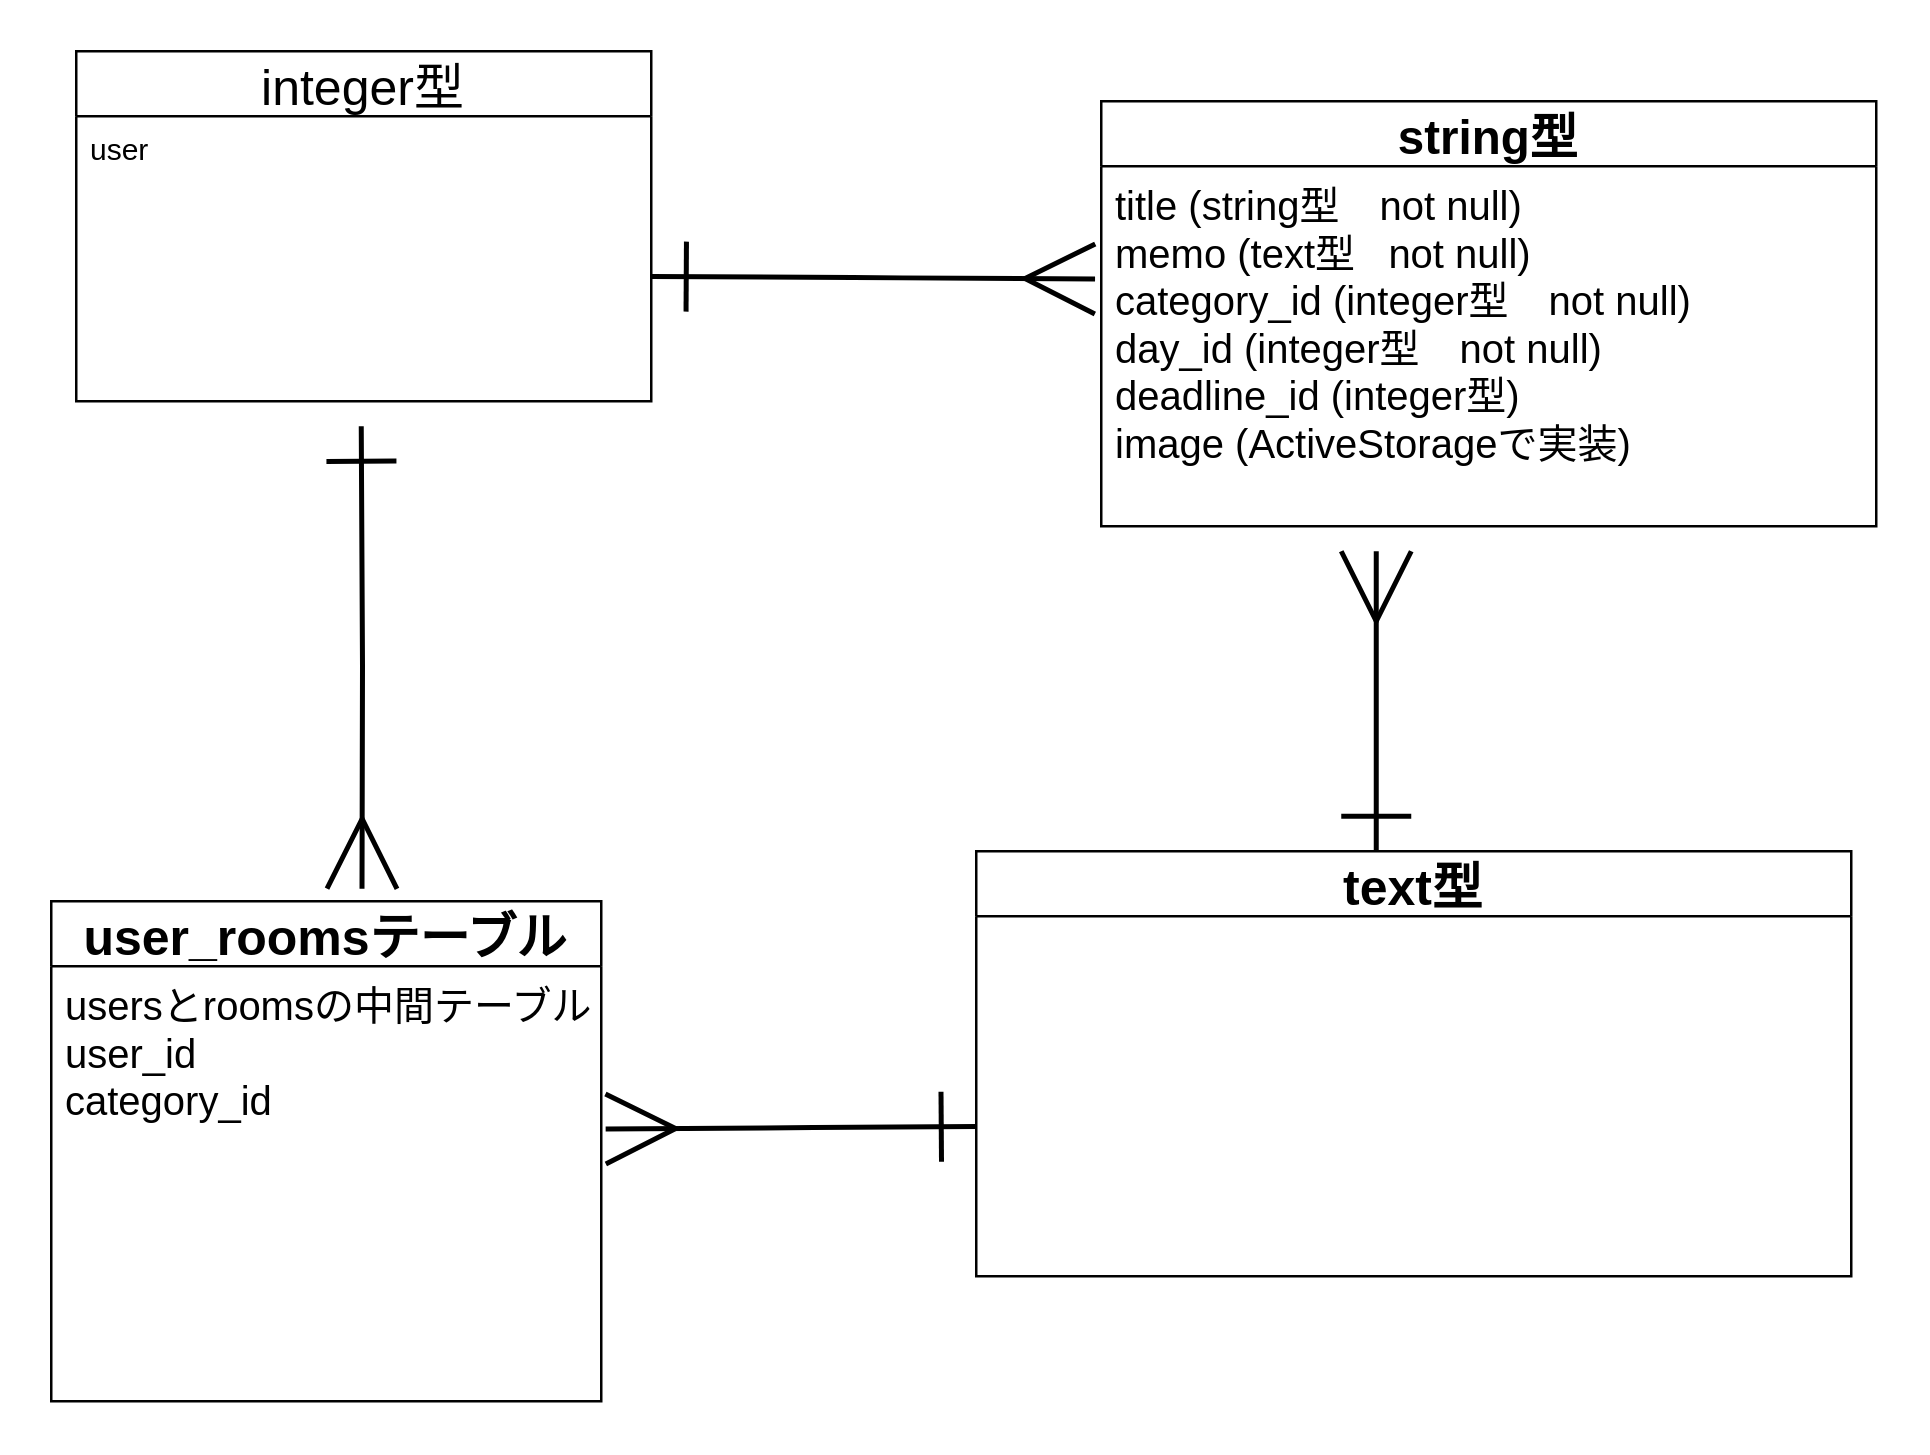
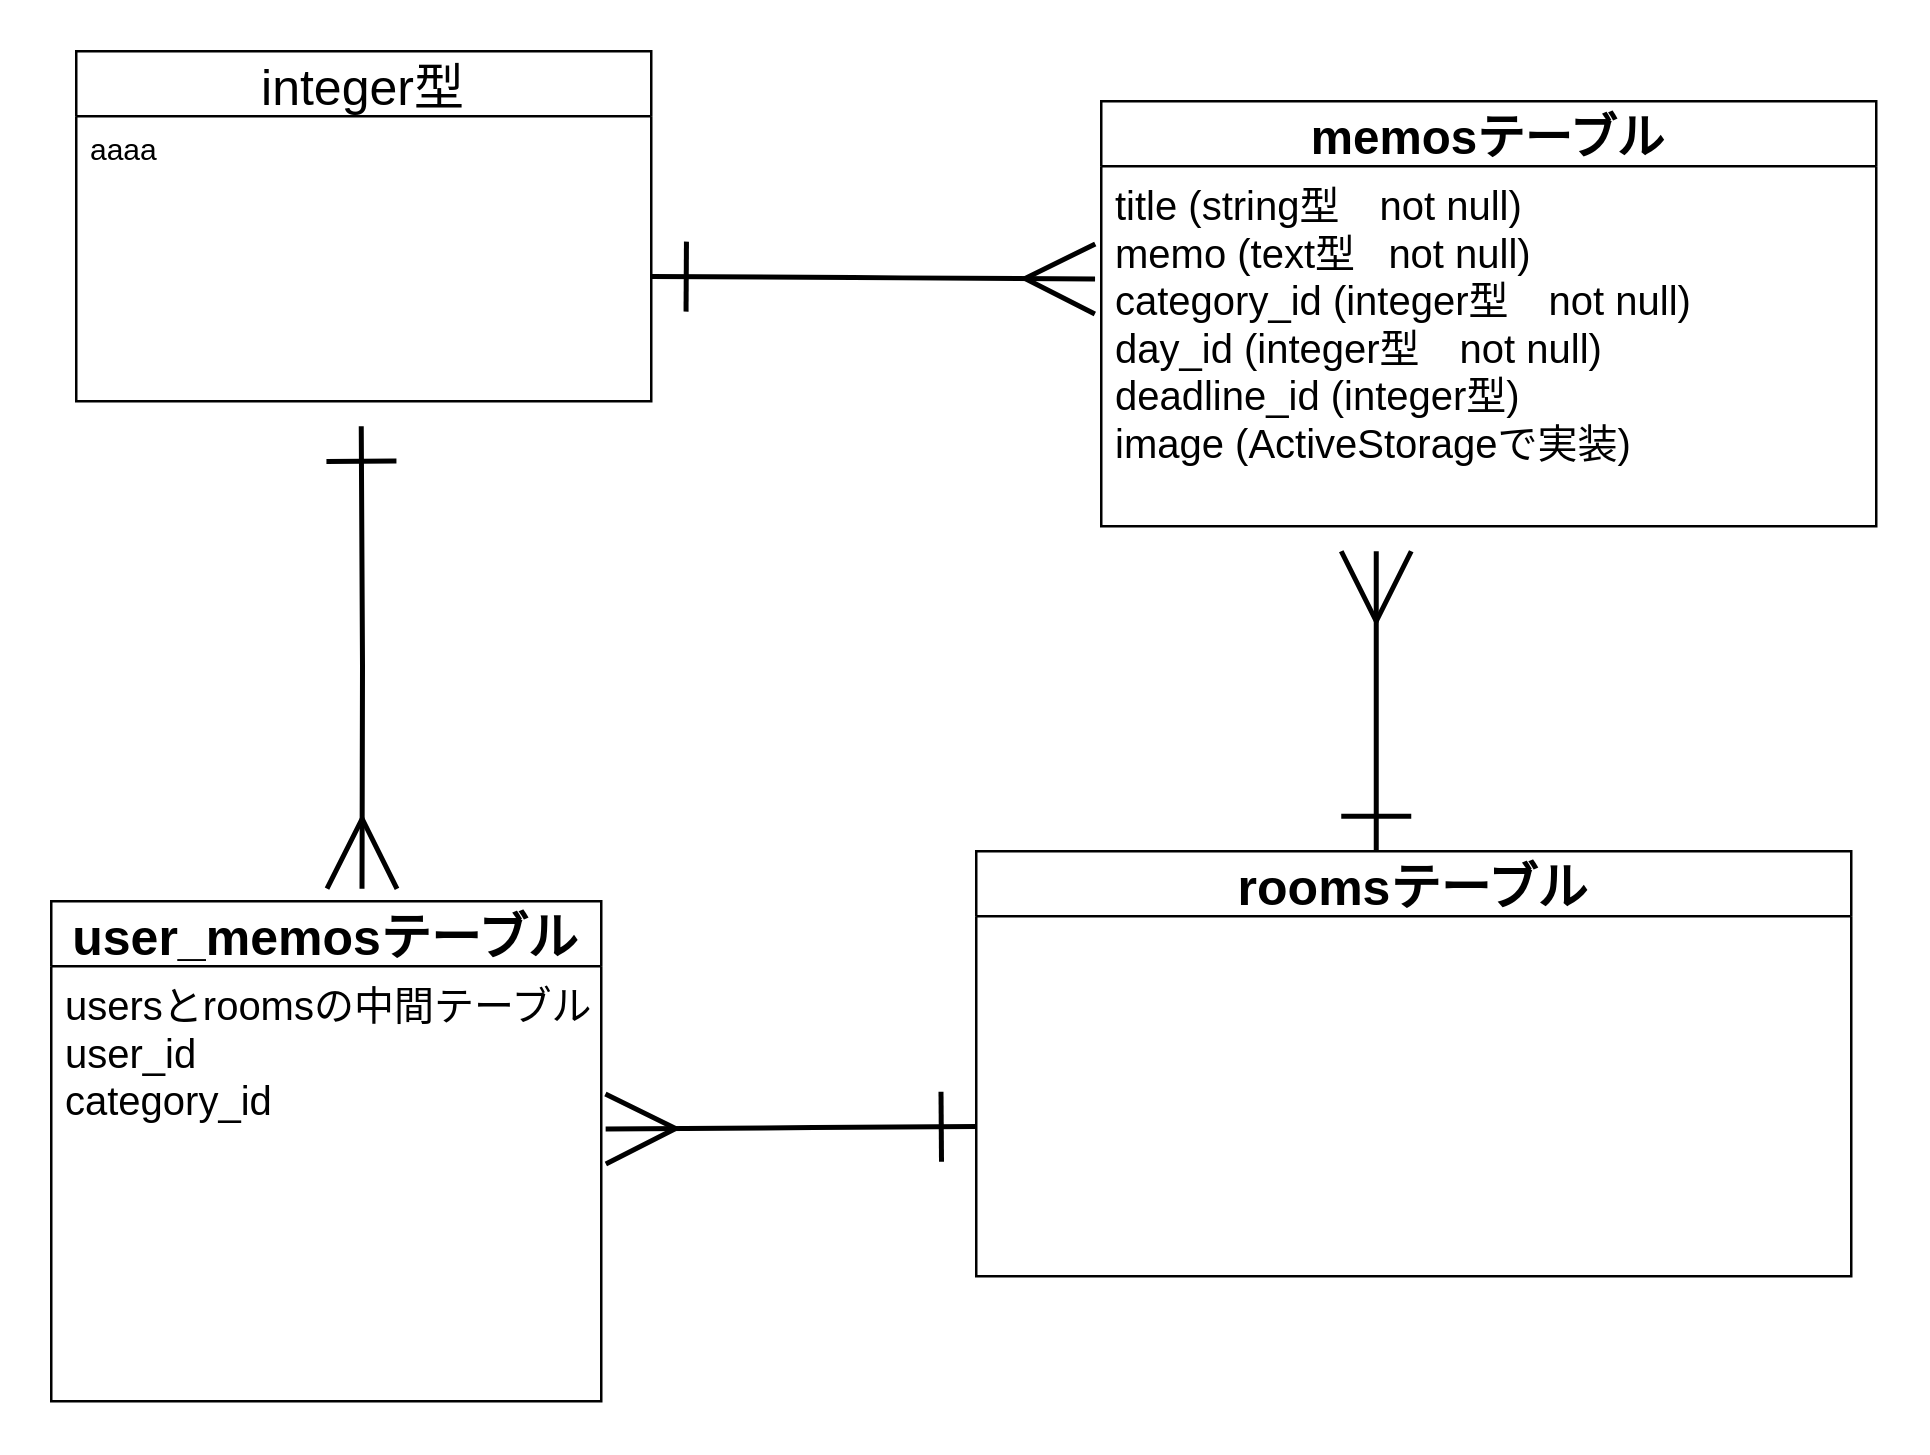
(1488, 138) -> (1488, 138)
(124, 150) -> (124, 150)
(1413, 888) -> (1413, 888)
(325, 938) -> (325, 938)
